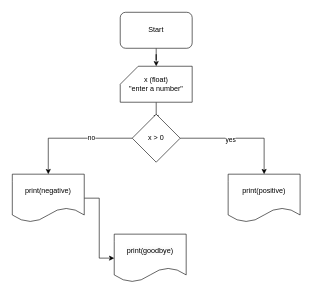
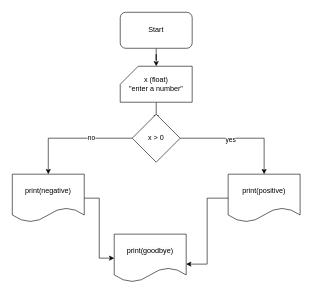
none -> (207, 198)
